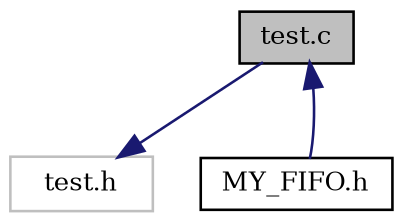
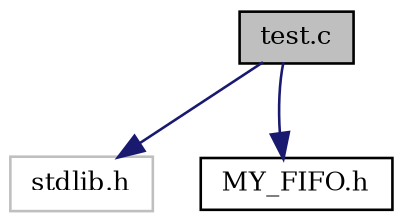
(314, 124) -> (279, 98)
(82, 184) -> (82, 184)
